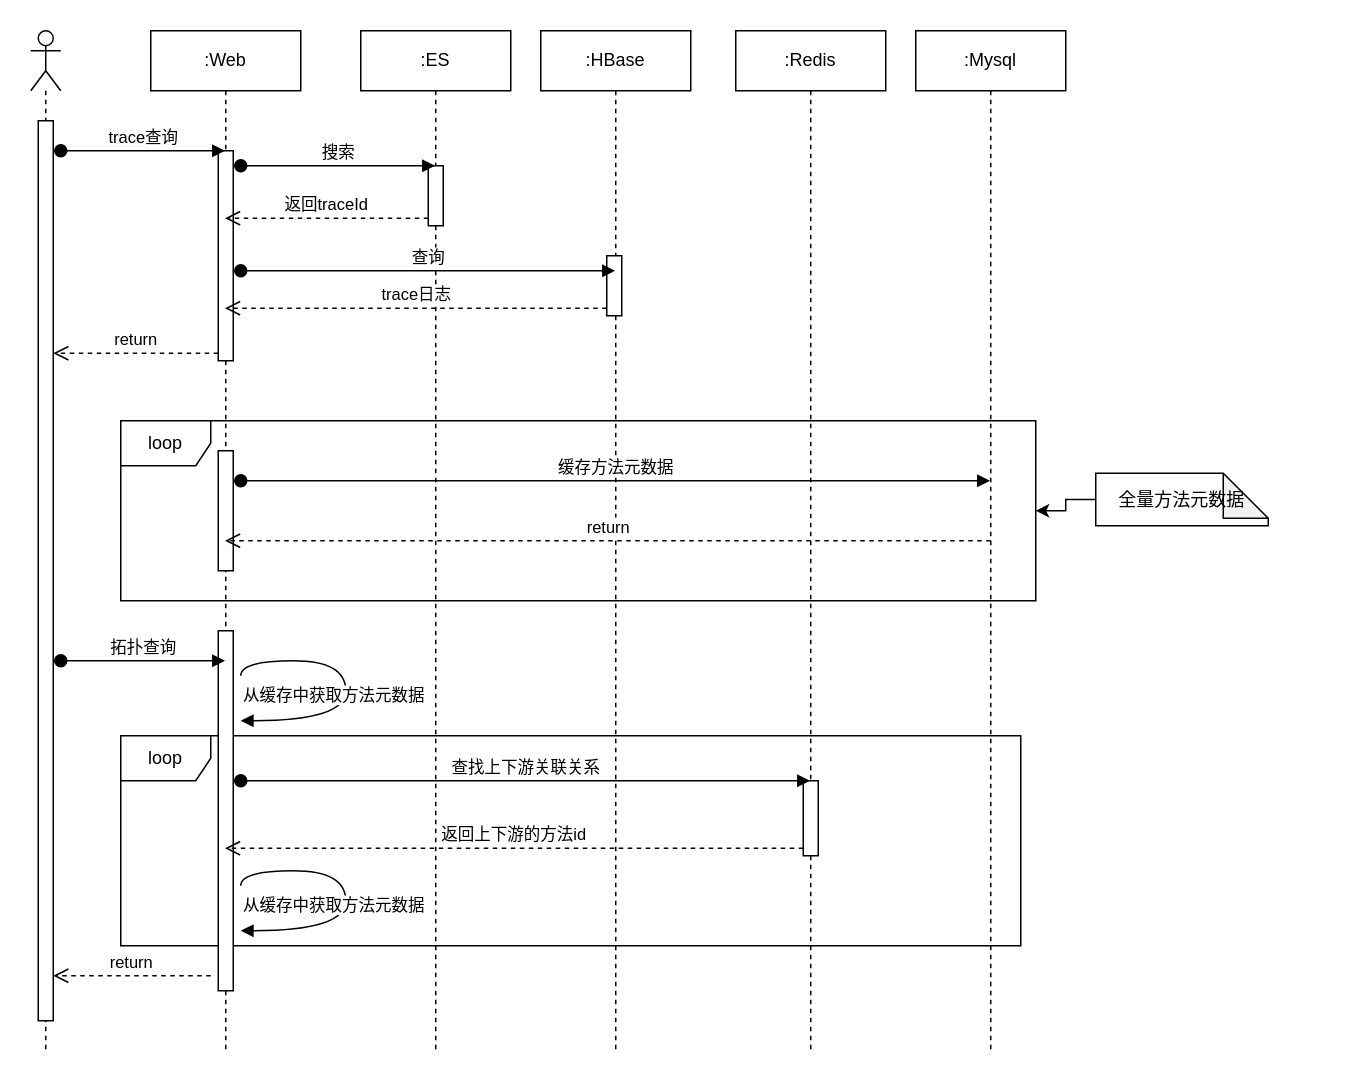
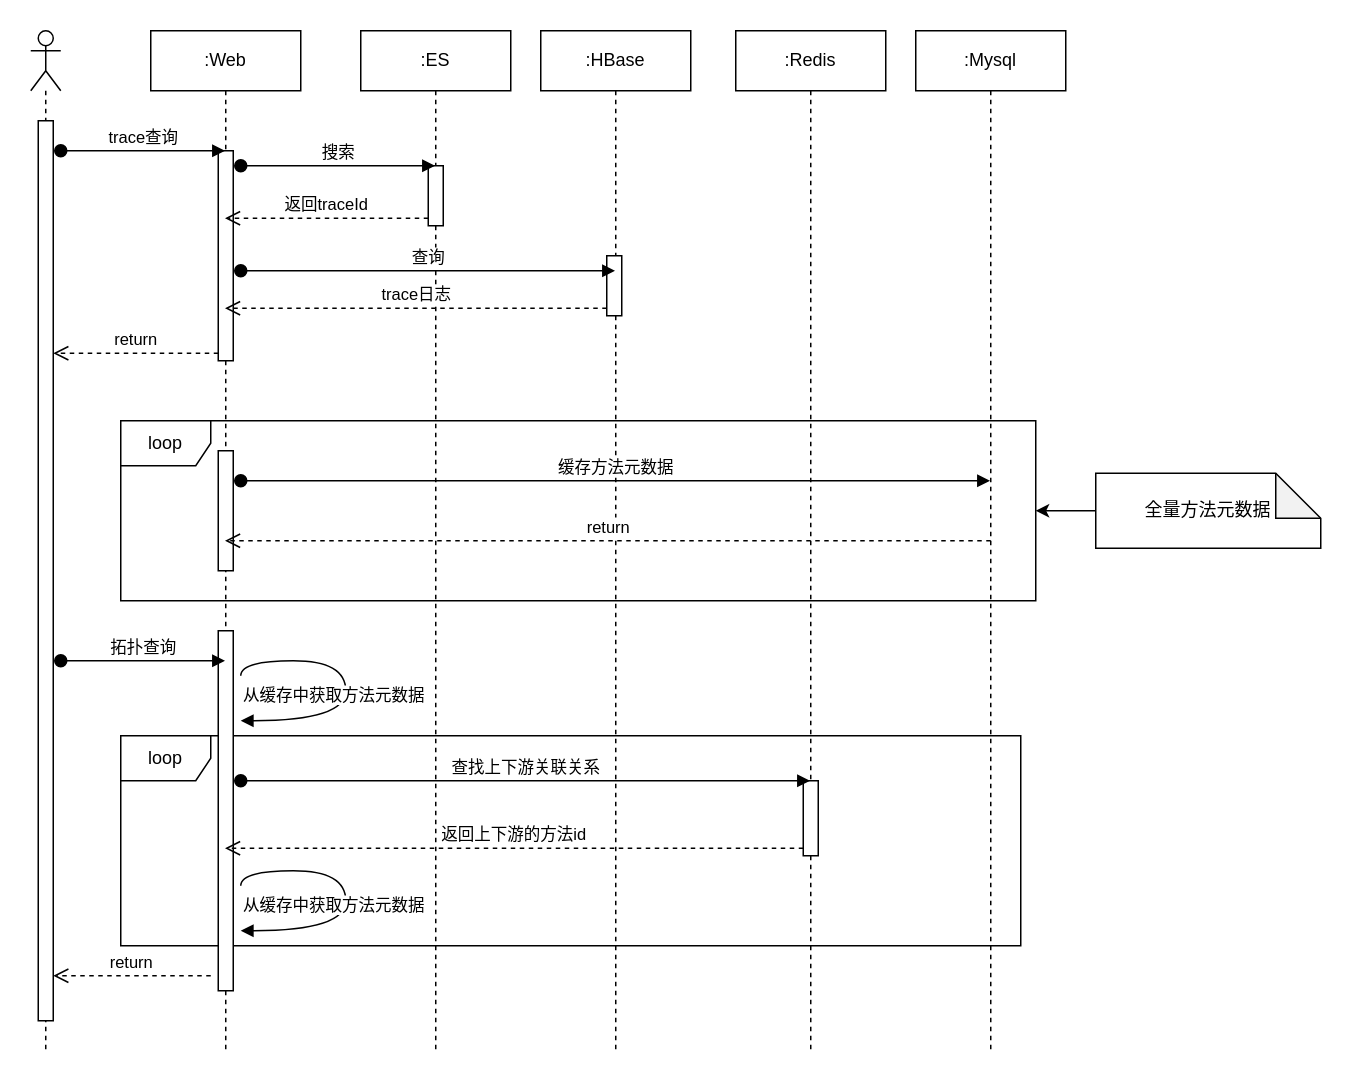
(1182, 500) -> (1208, 511)
